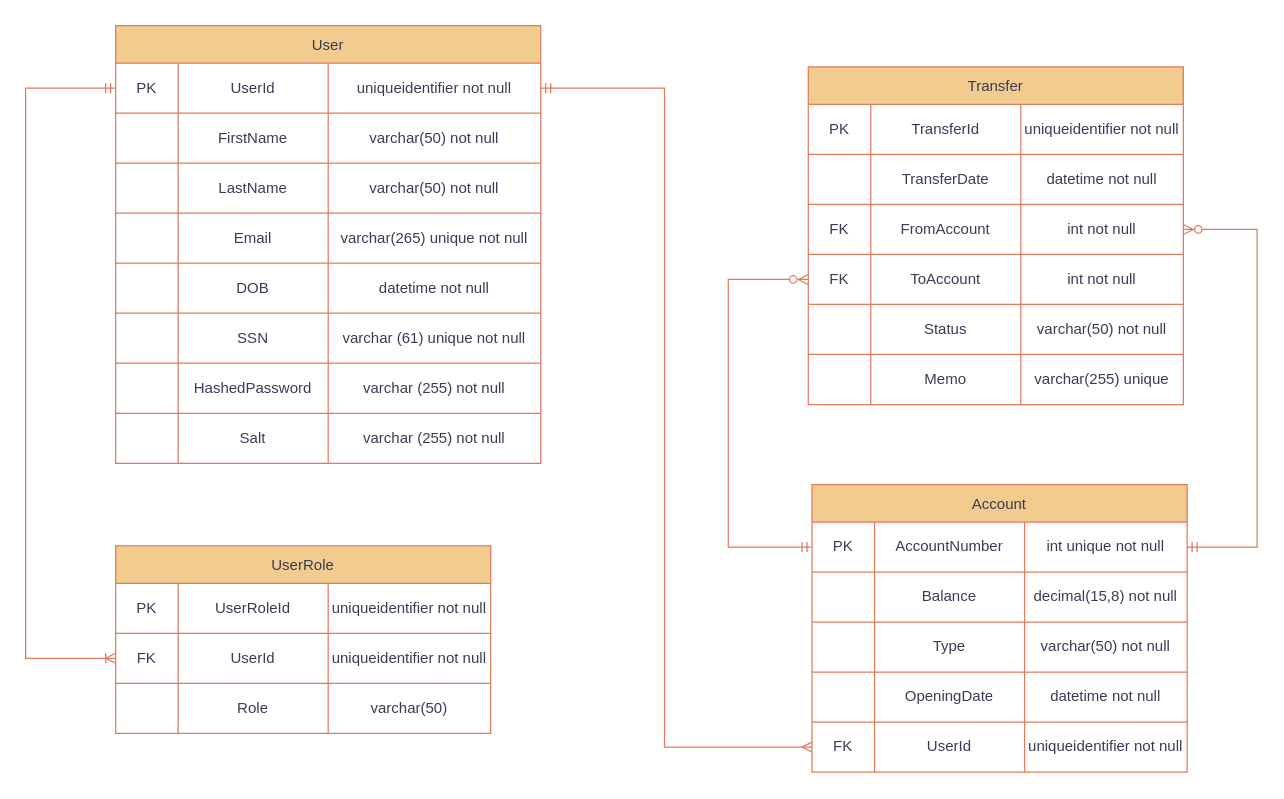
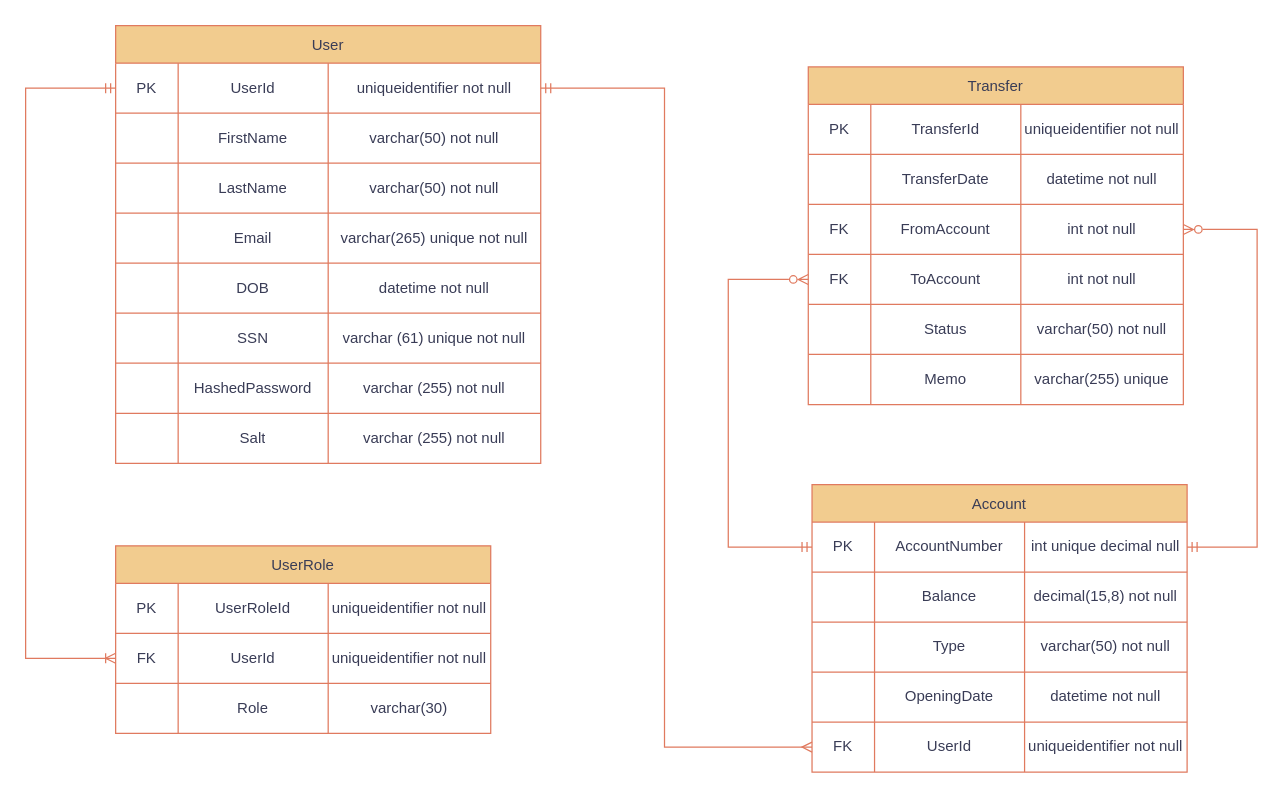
(1106, 547) -> (1106, 547)
(409, 708) -> (409, 708)
